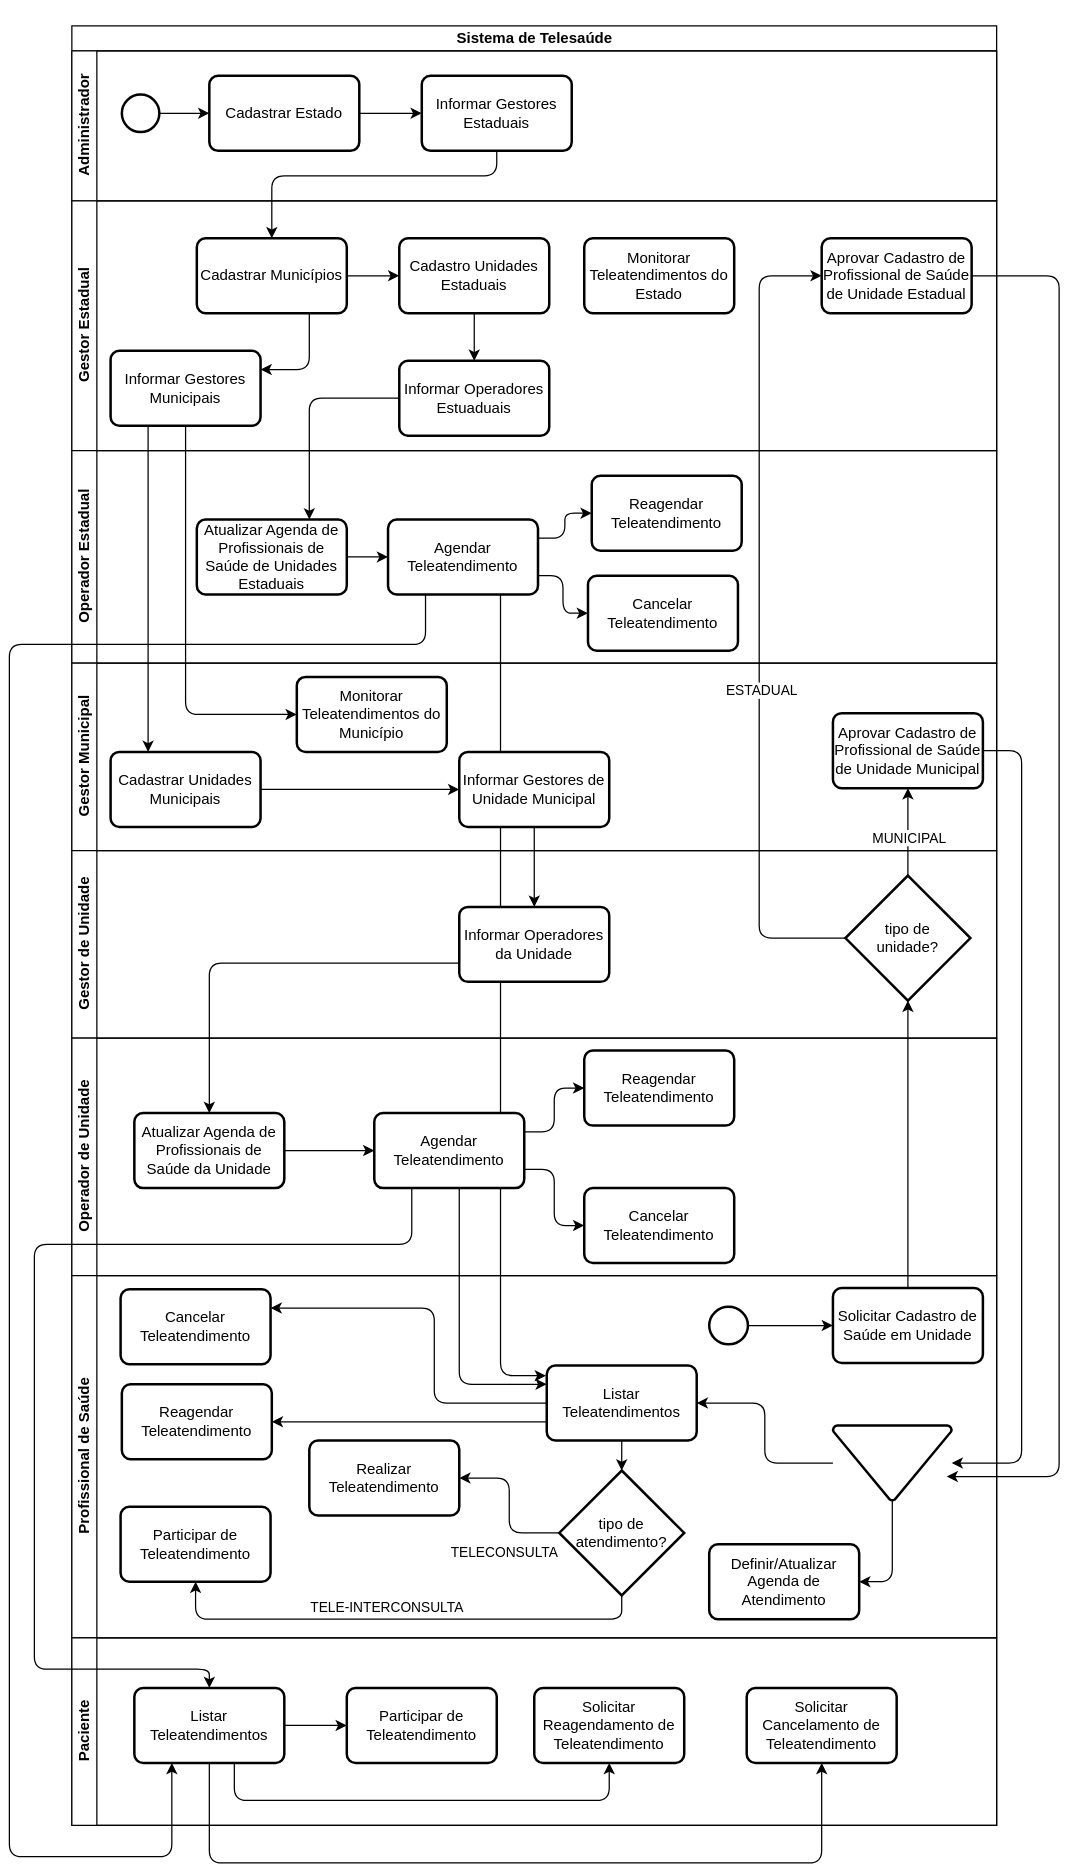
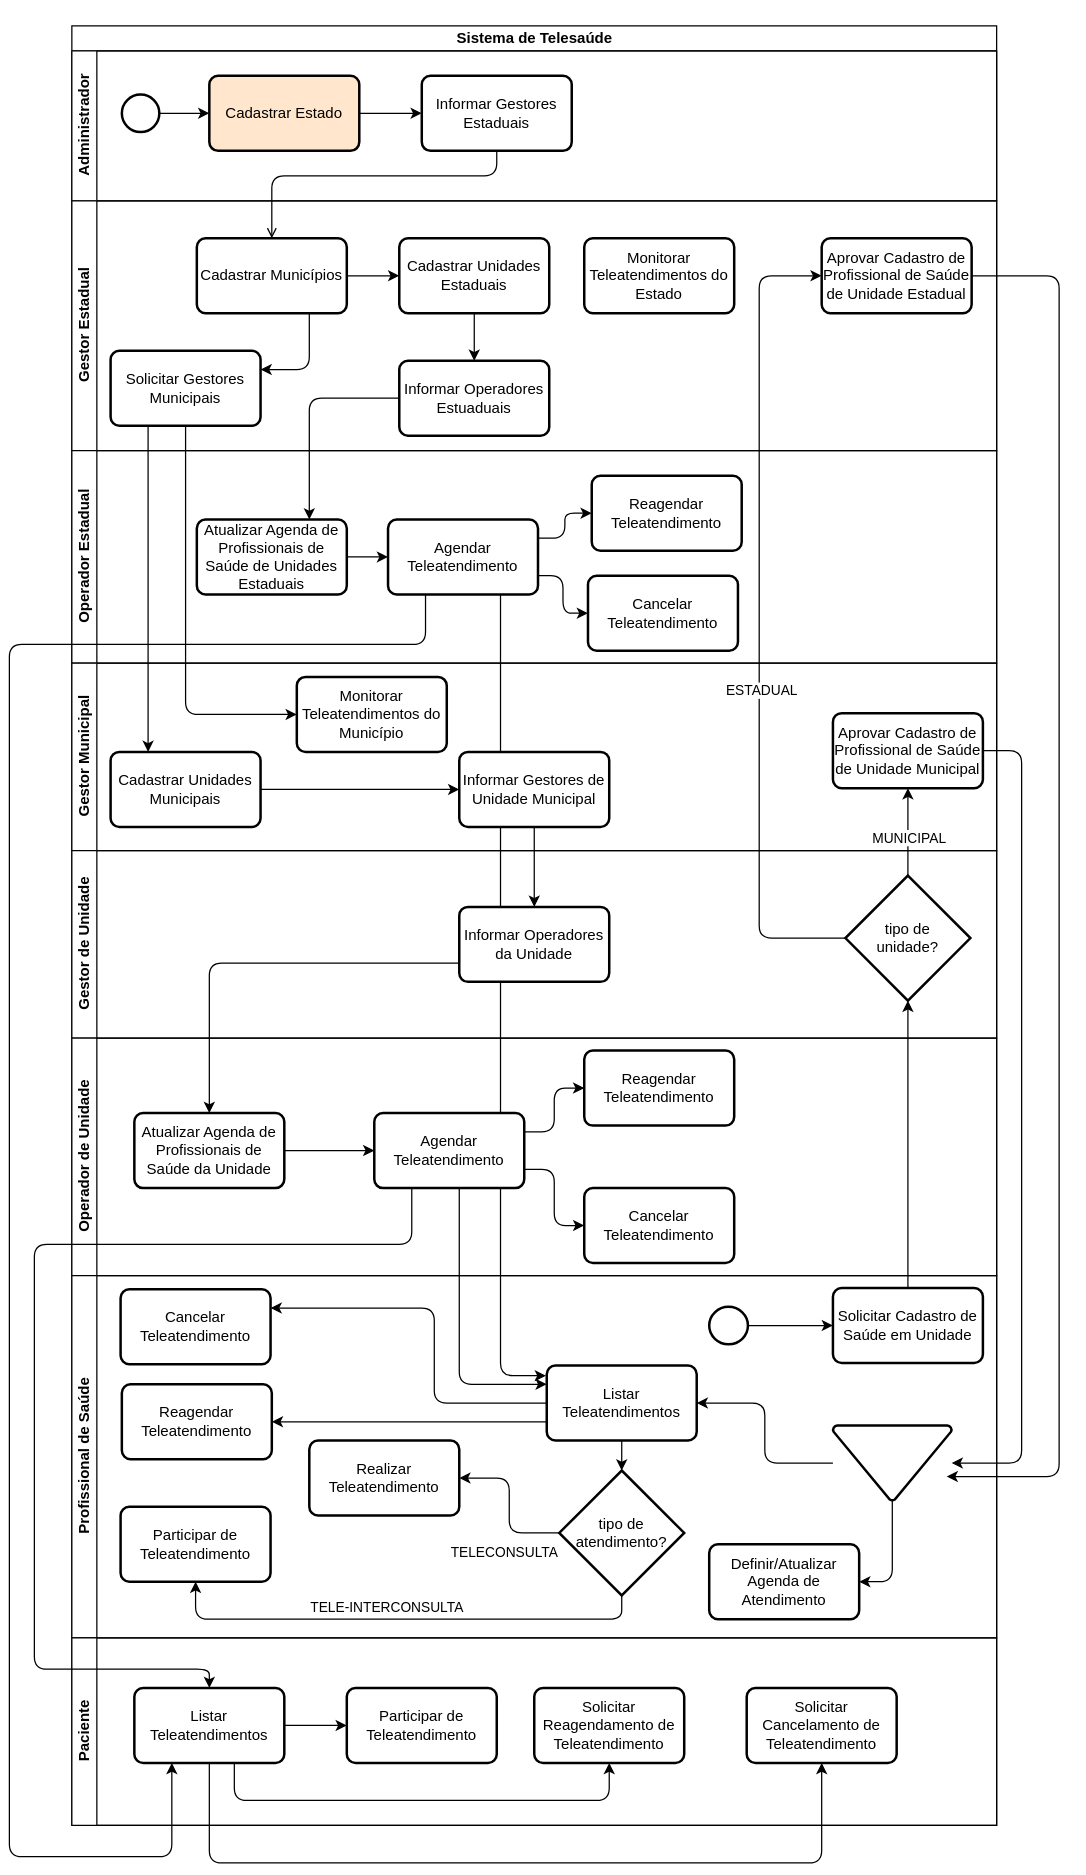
(284, 113) -> (284, 113)
(272, 228) -> (272, 230)
(474, 276) -> (474, 276)
(186, 388) -> (186, 388)
